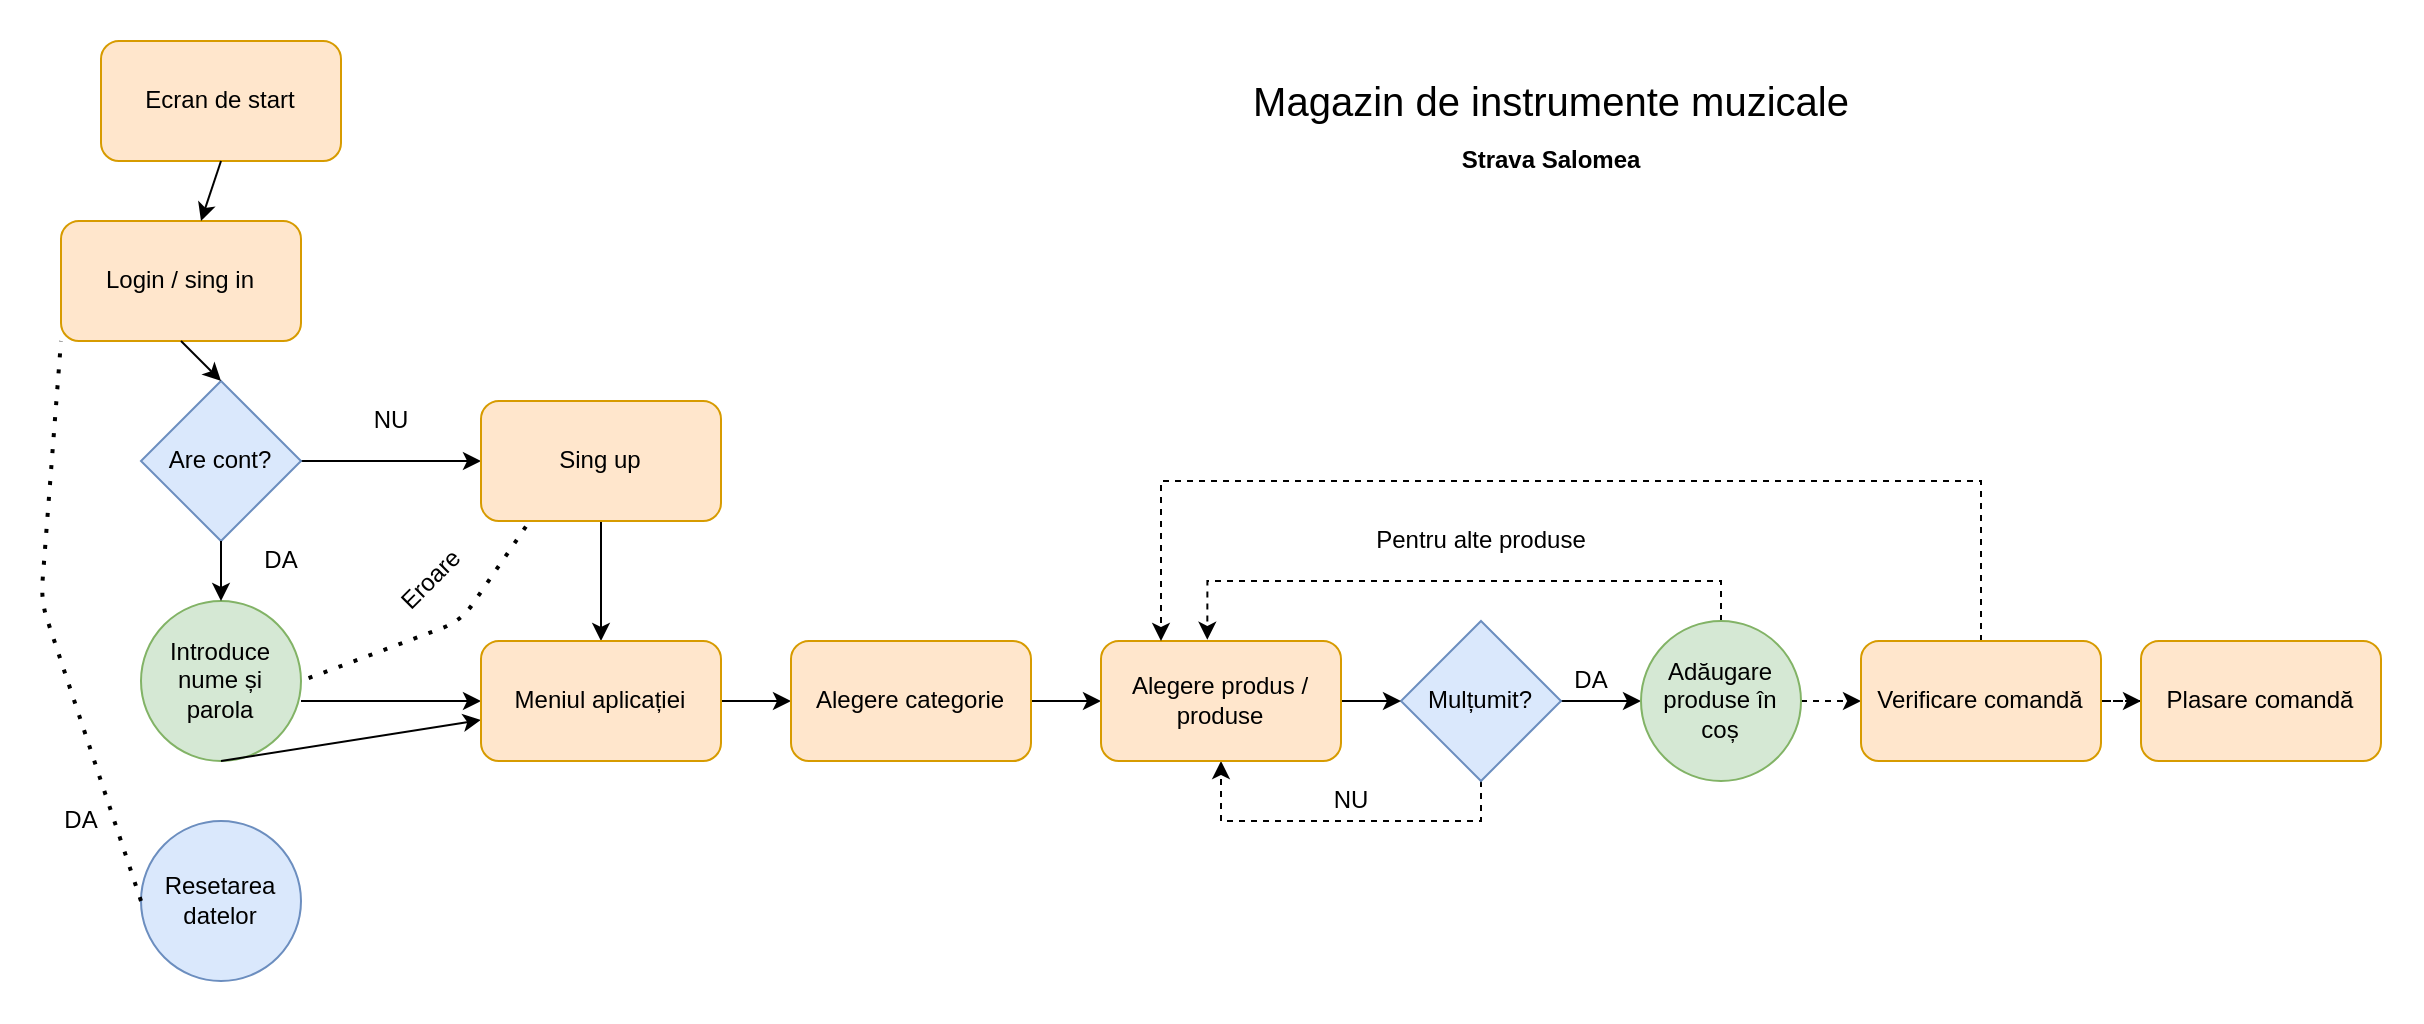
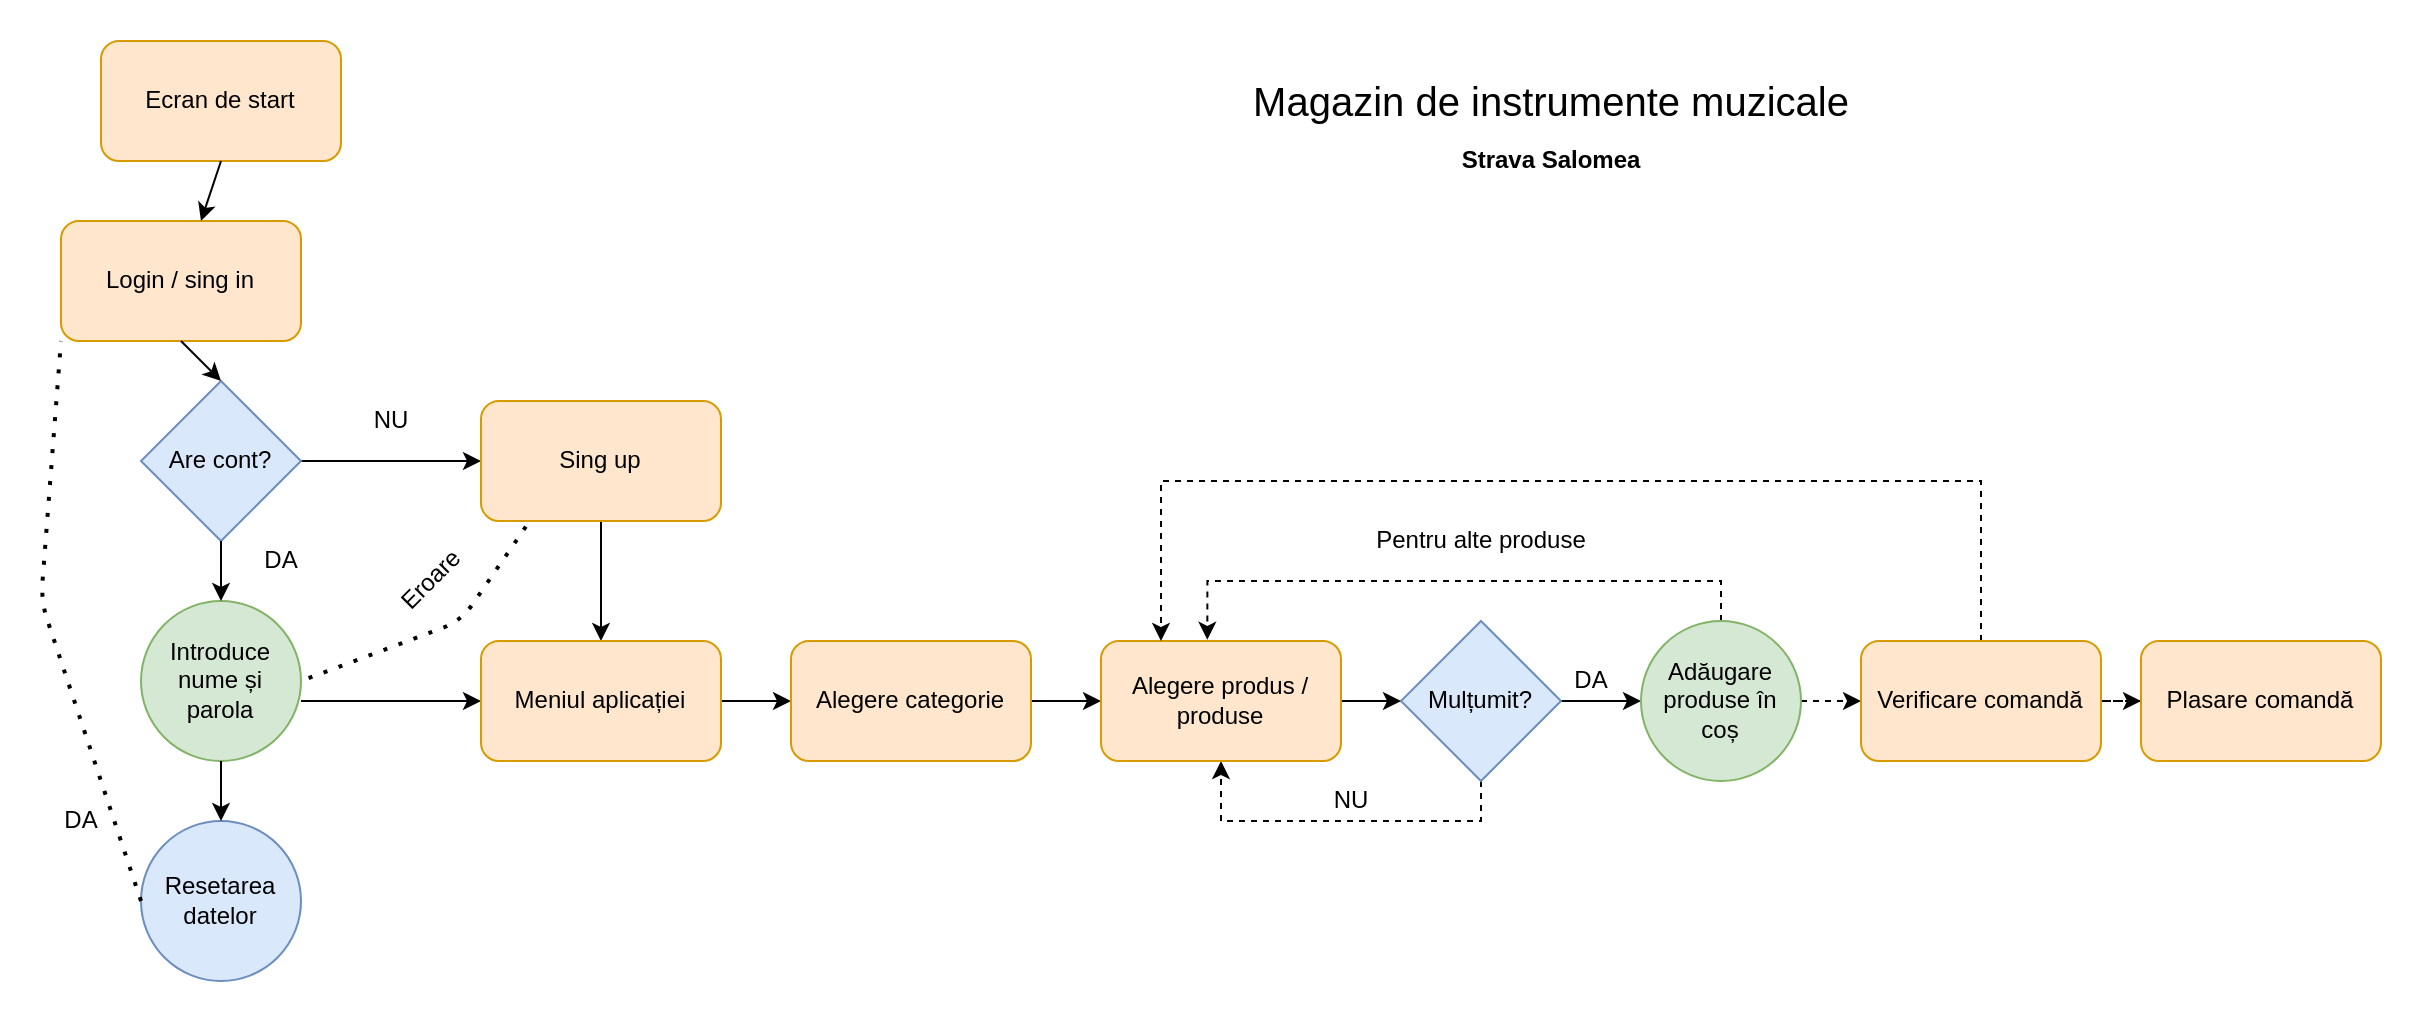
(345, 741) -> (221, 784)
